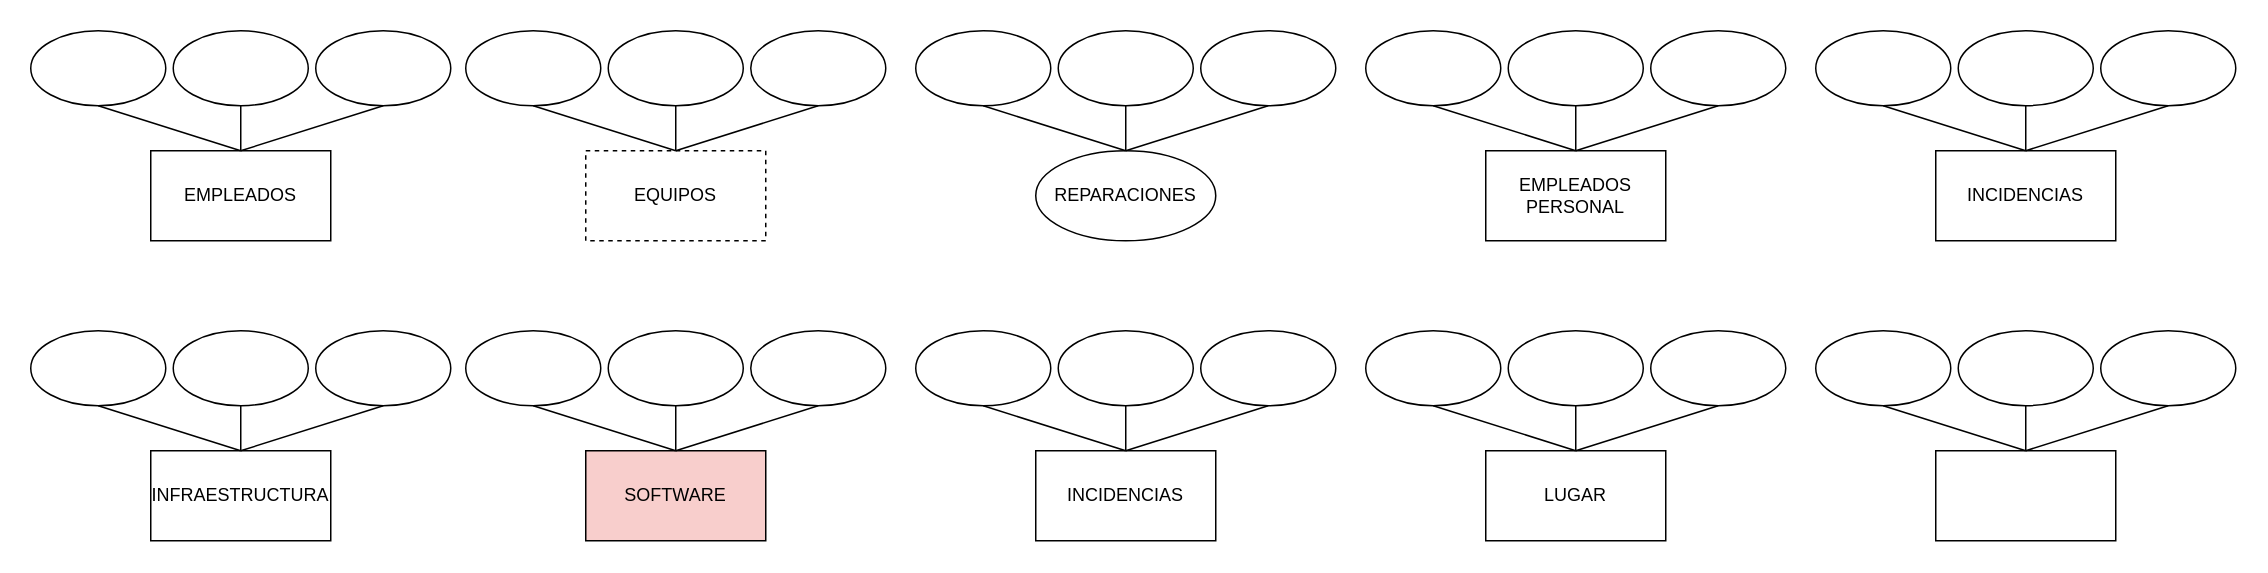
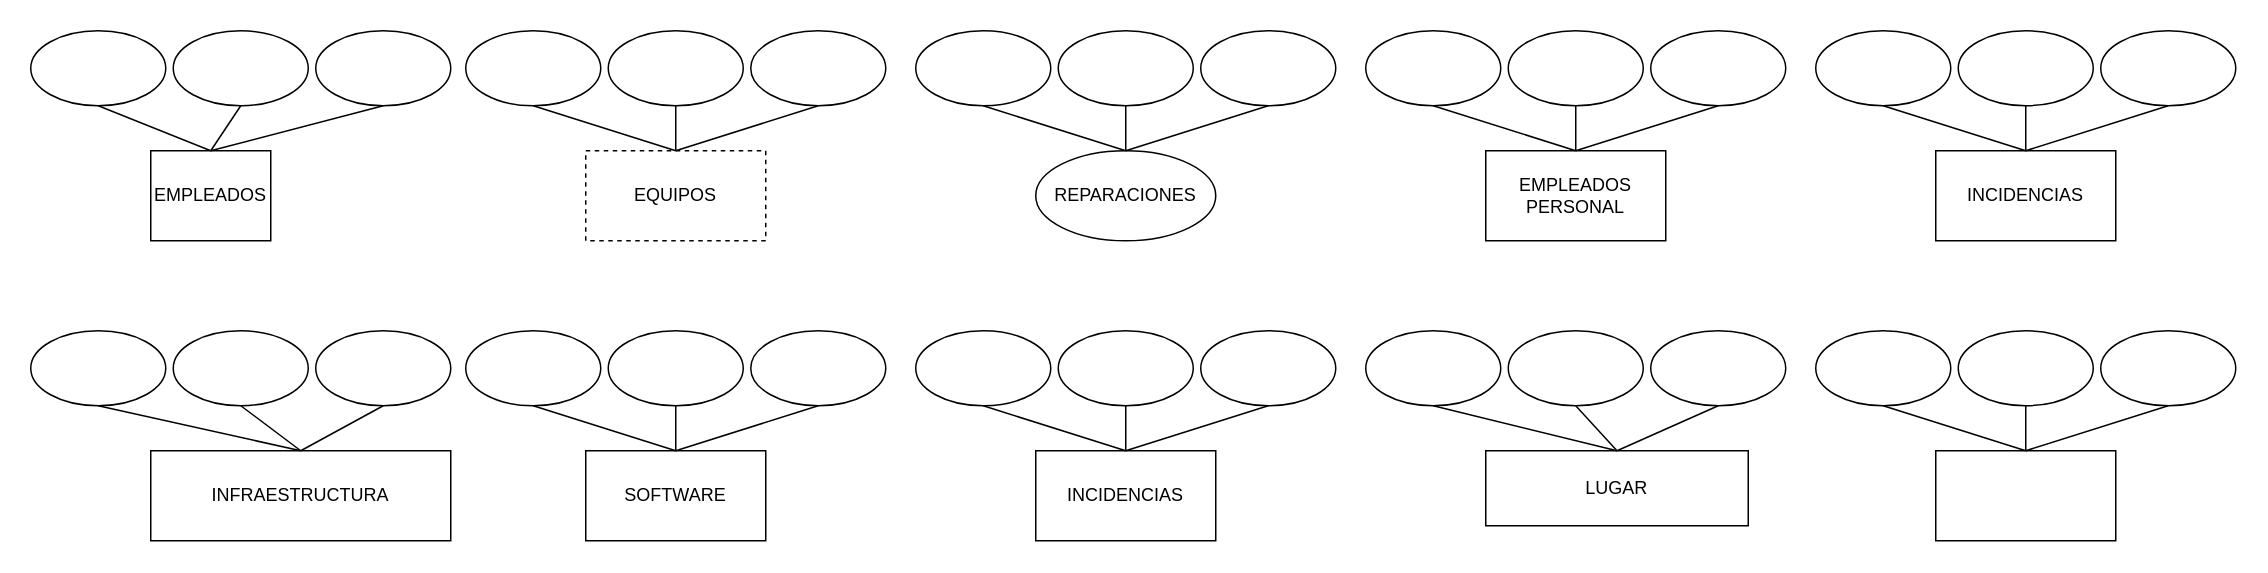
(241, 196) -> (211, 196)
(241, 496) -> (301, 496)
(676, 496) -> (676, 496)
(1576, 496) -> (1617, 488)
